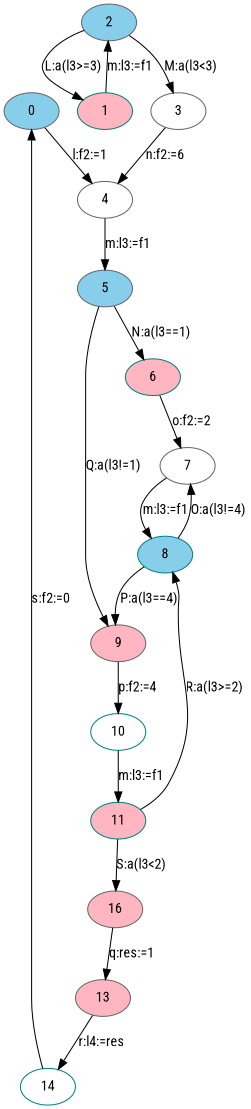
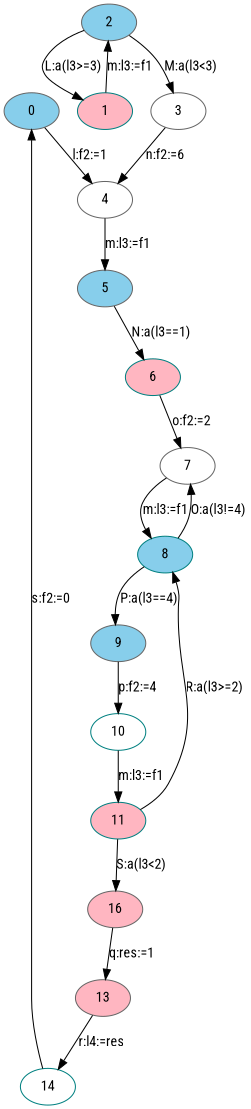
(86, 462) -> none
(118, 643) -> (118, 643)
